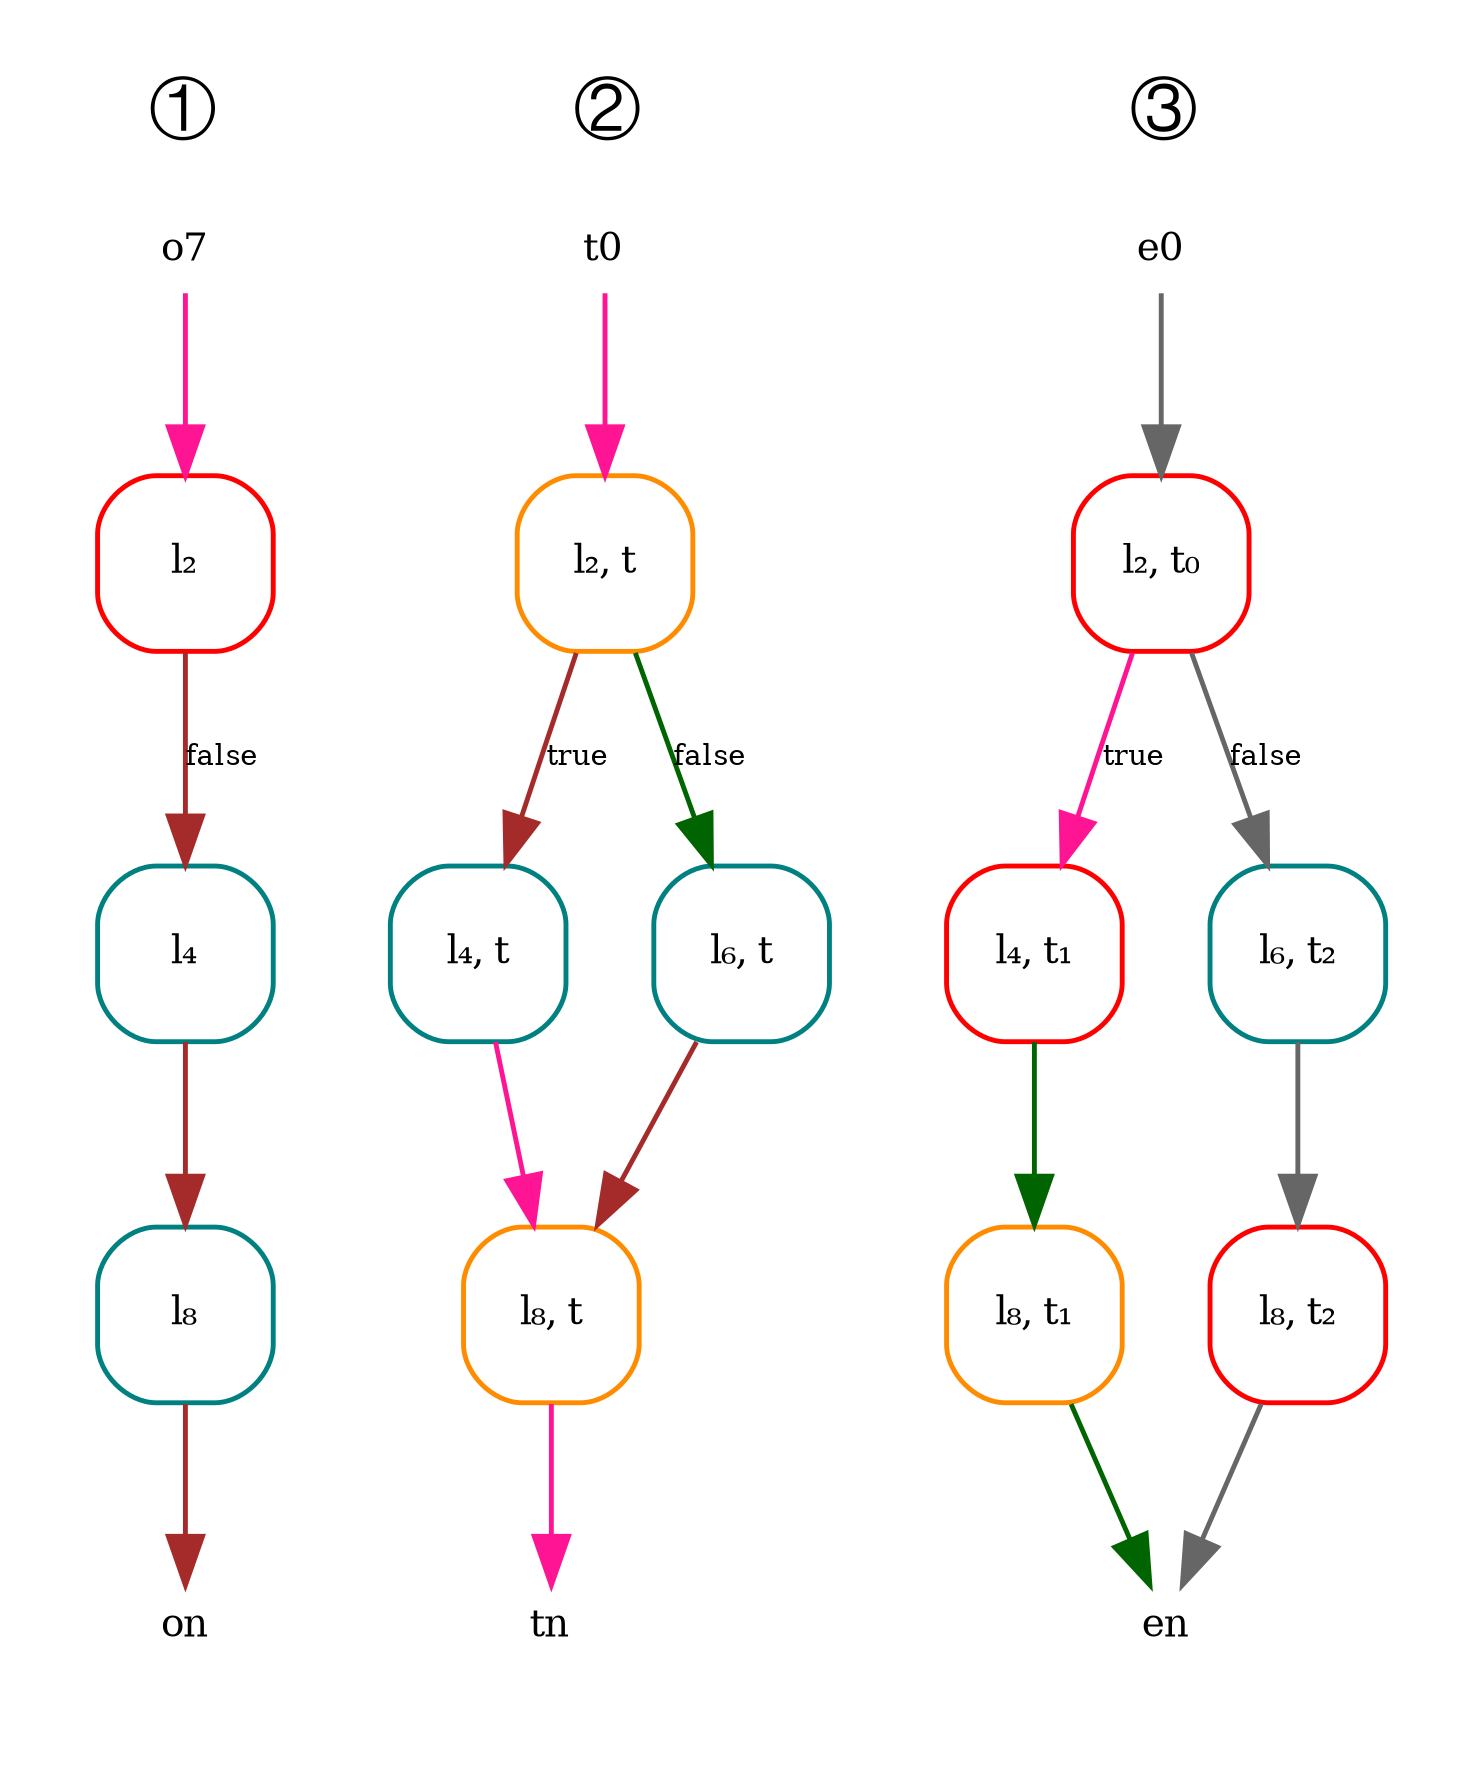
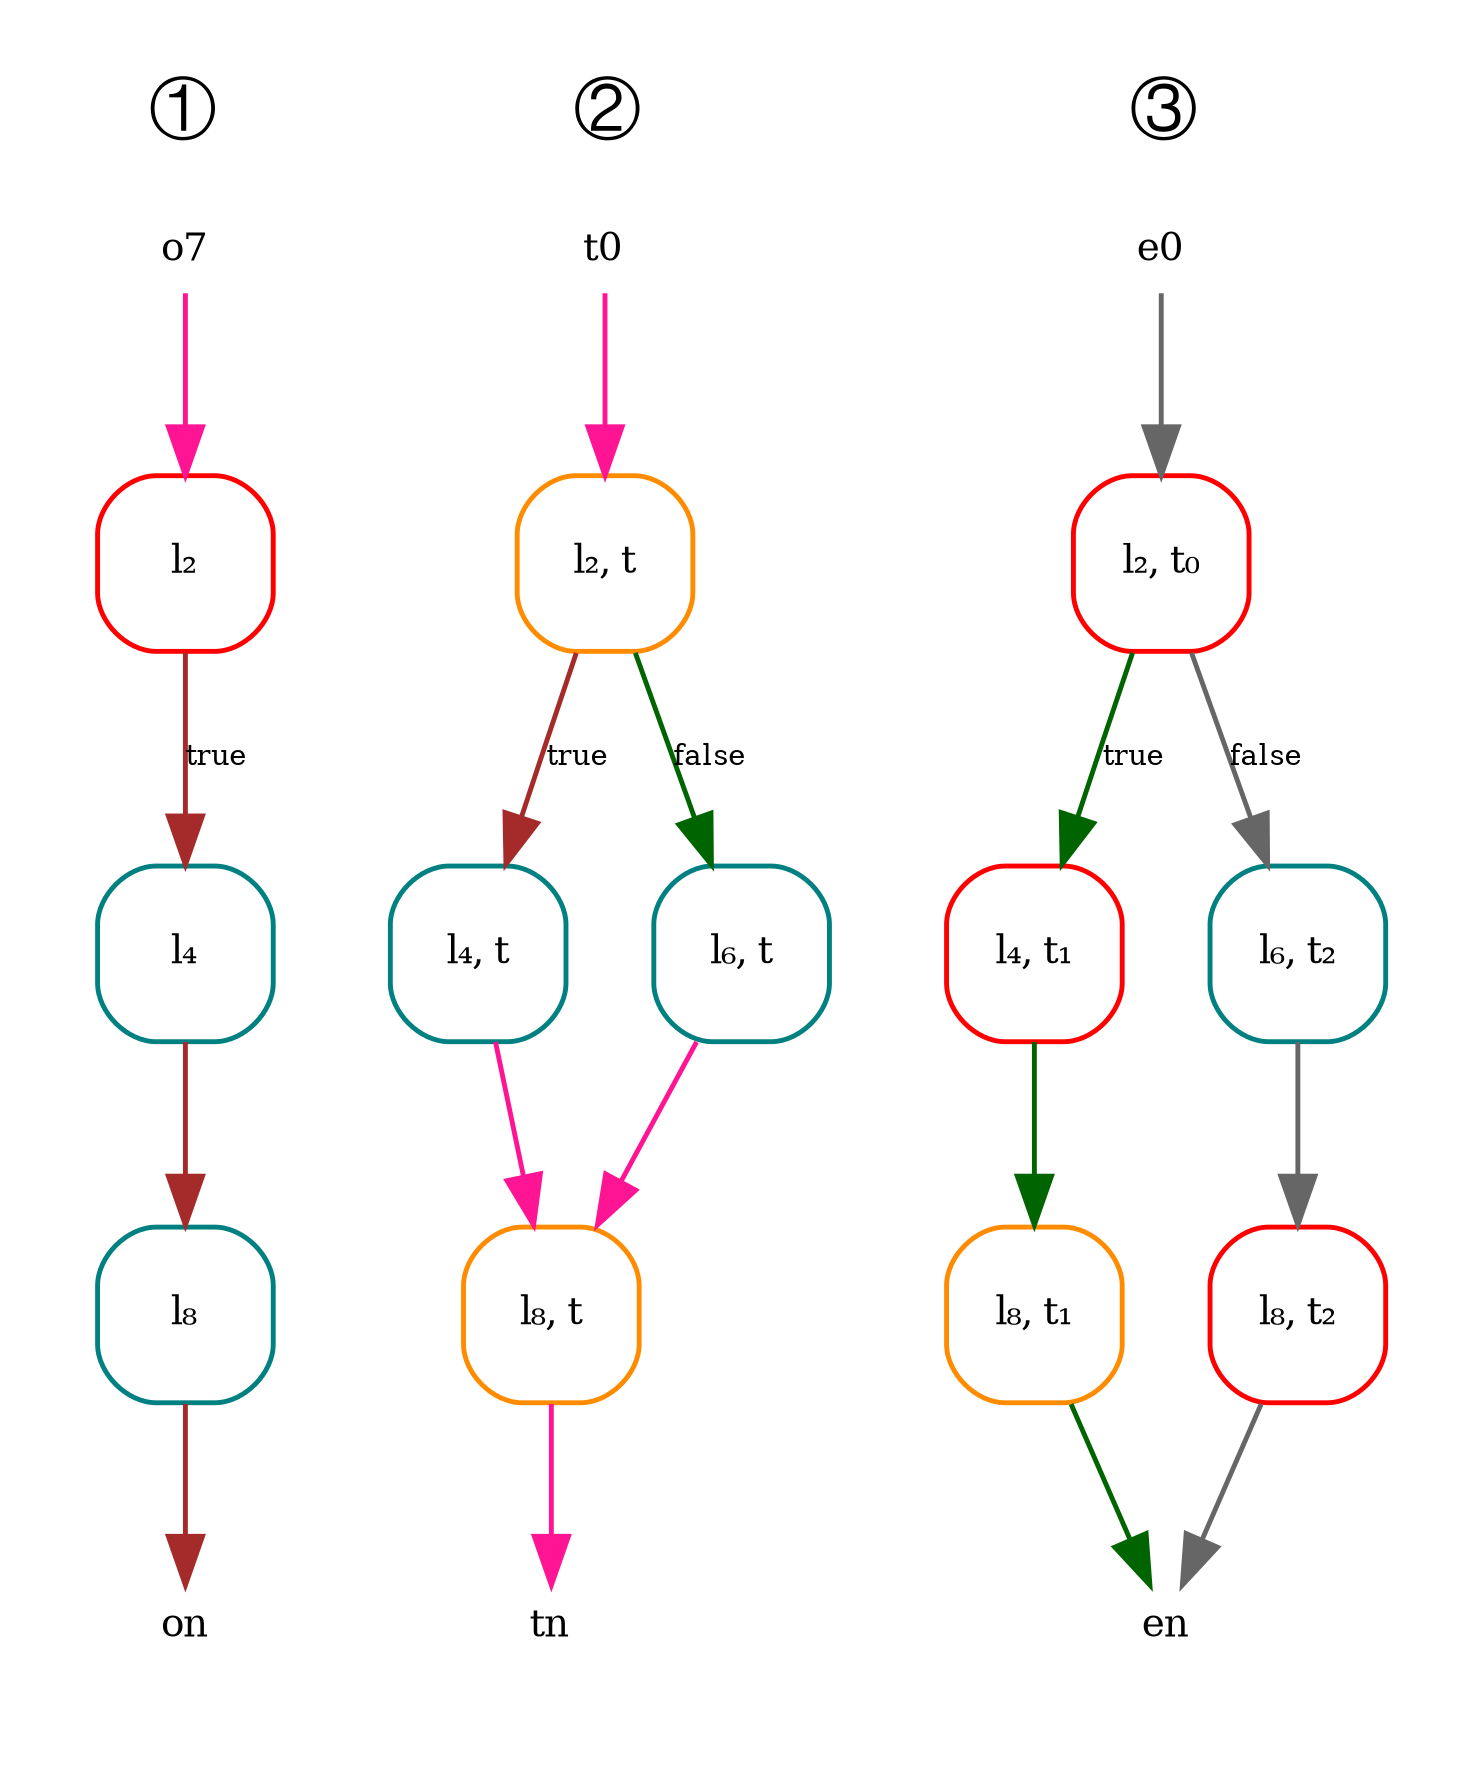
(1105, 735) -> (1105, 735)
(224, 759) -> (217, 759)
(659, 1111) -> (659, 1111)
